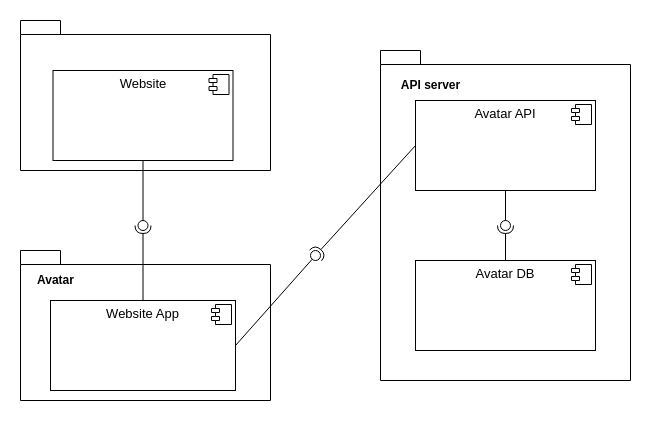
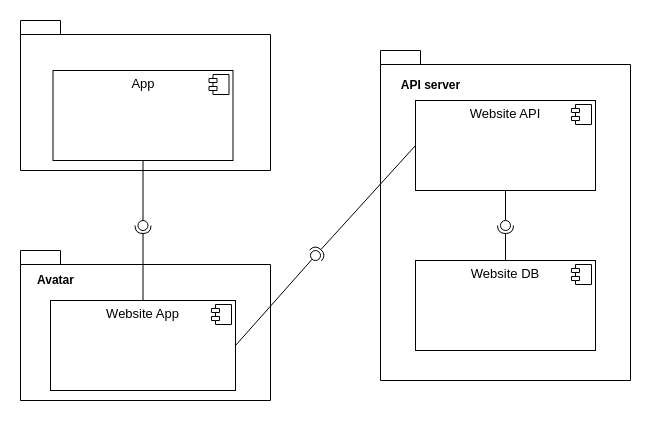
(75, 71) -> (64, 71)
(448, 101) -> (449, 101)
(444, 261) -> (446, 261)
